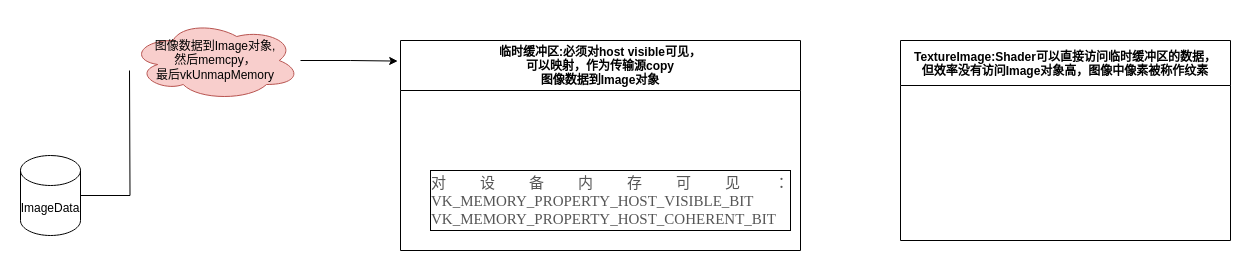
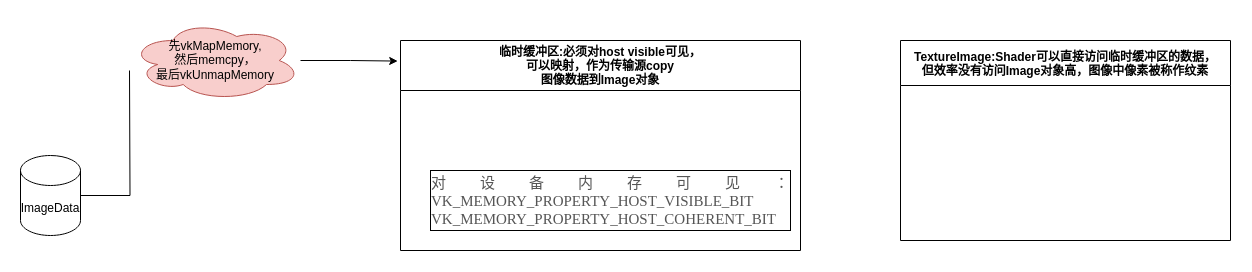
(216, 61) -> (216, 61)
